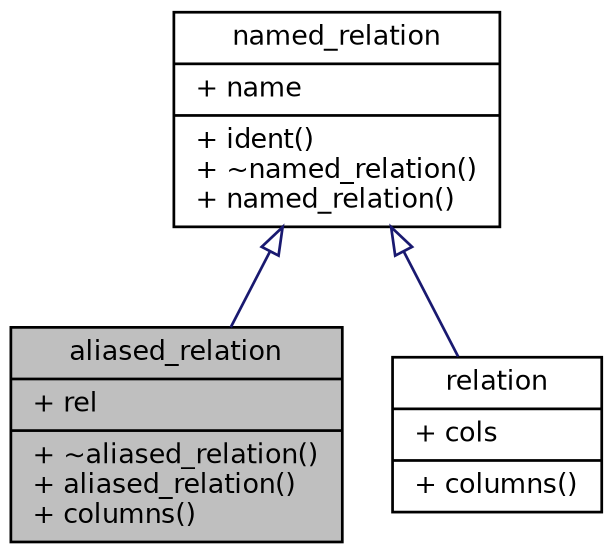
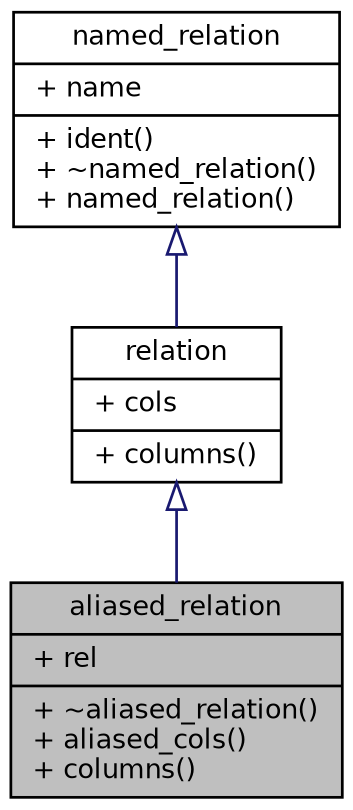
(250, 290) -> (177, 546)
(164, 485) -> (140, 740)
